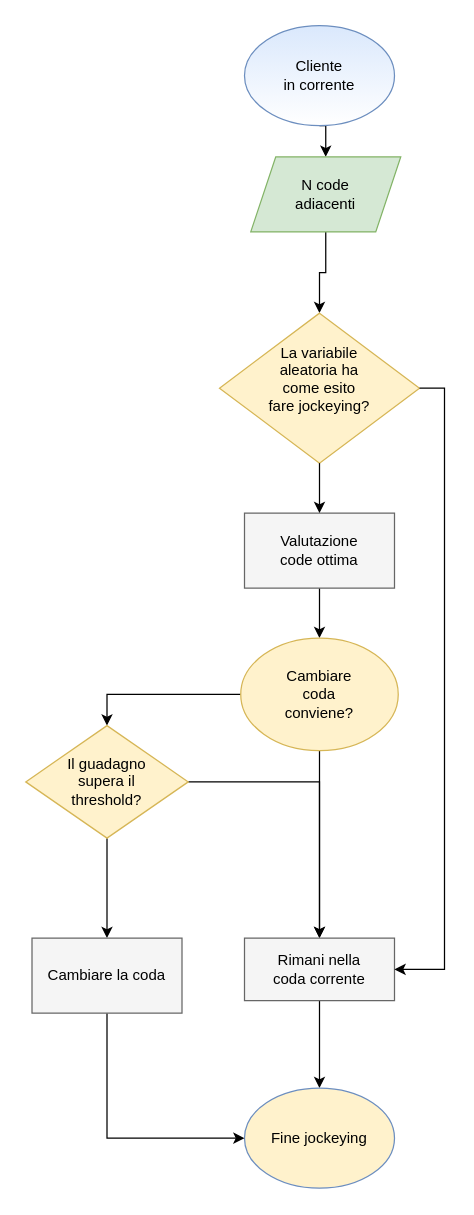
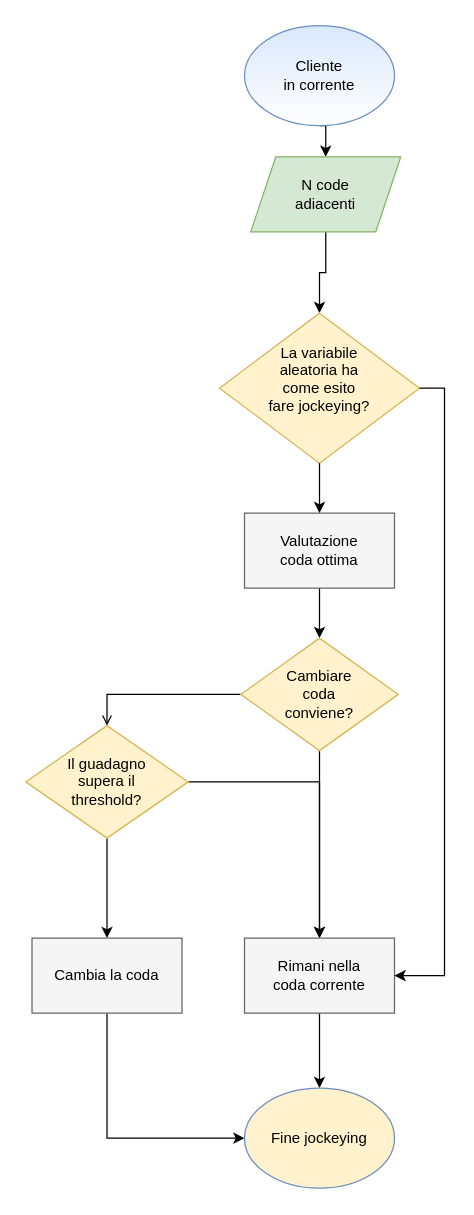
(319, 551) -> (319, 551)
(319, 694) -> (319, 694)
(107, 716) -> (107, 717)
(319, 969) -> (319, 976)
(107, 976) -> (107, 976)
